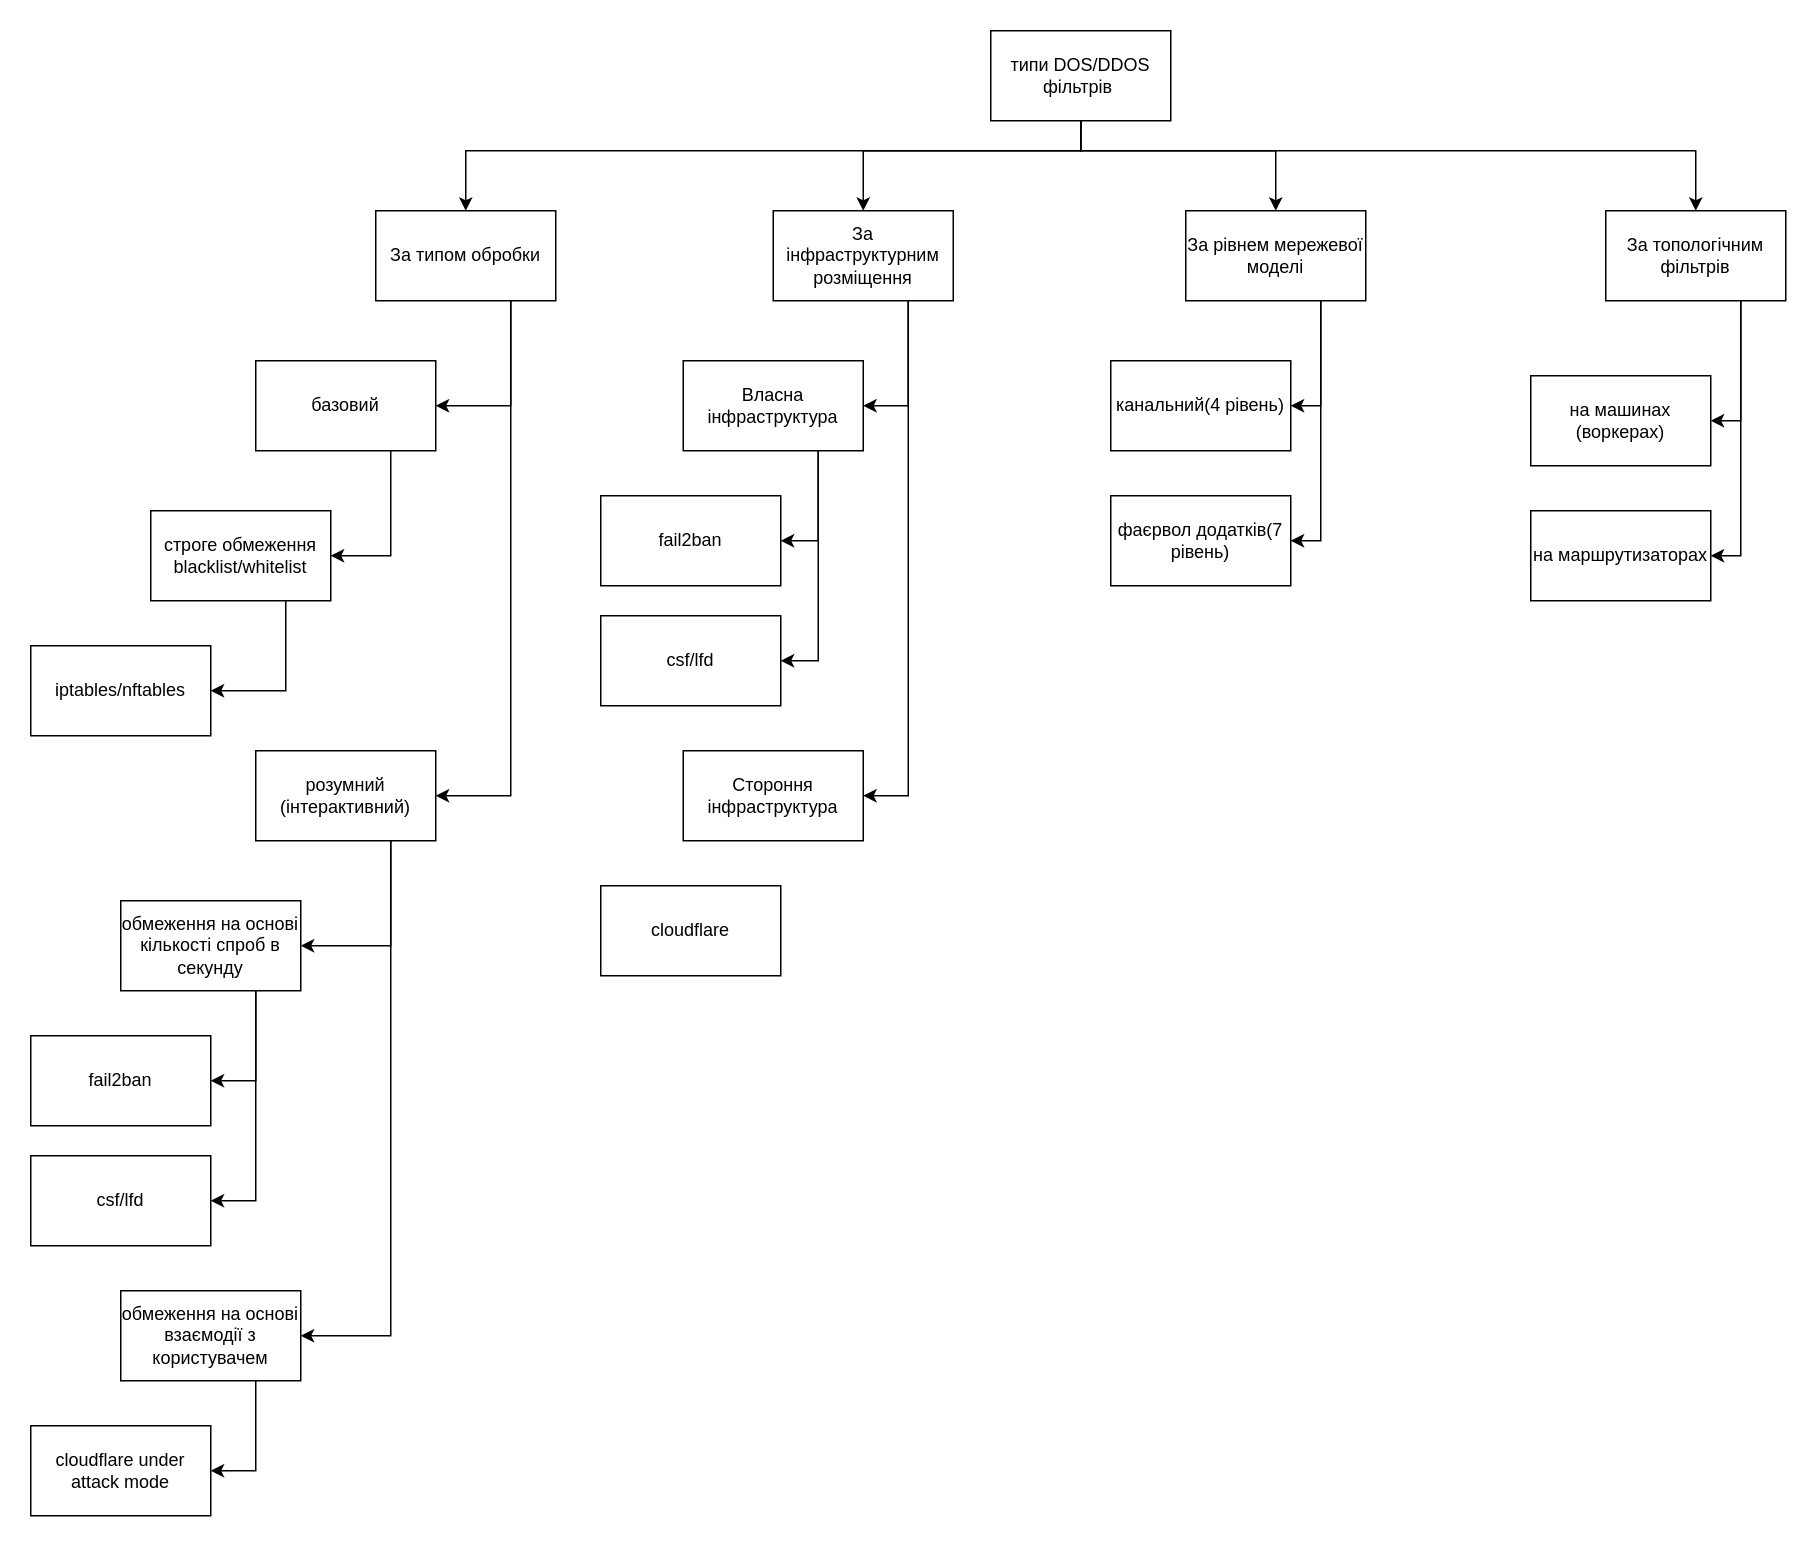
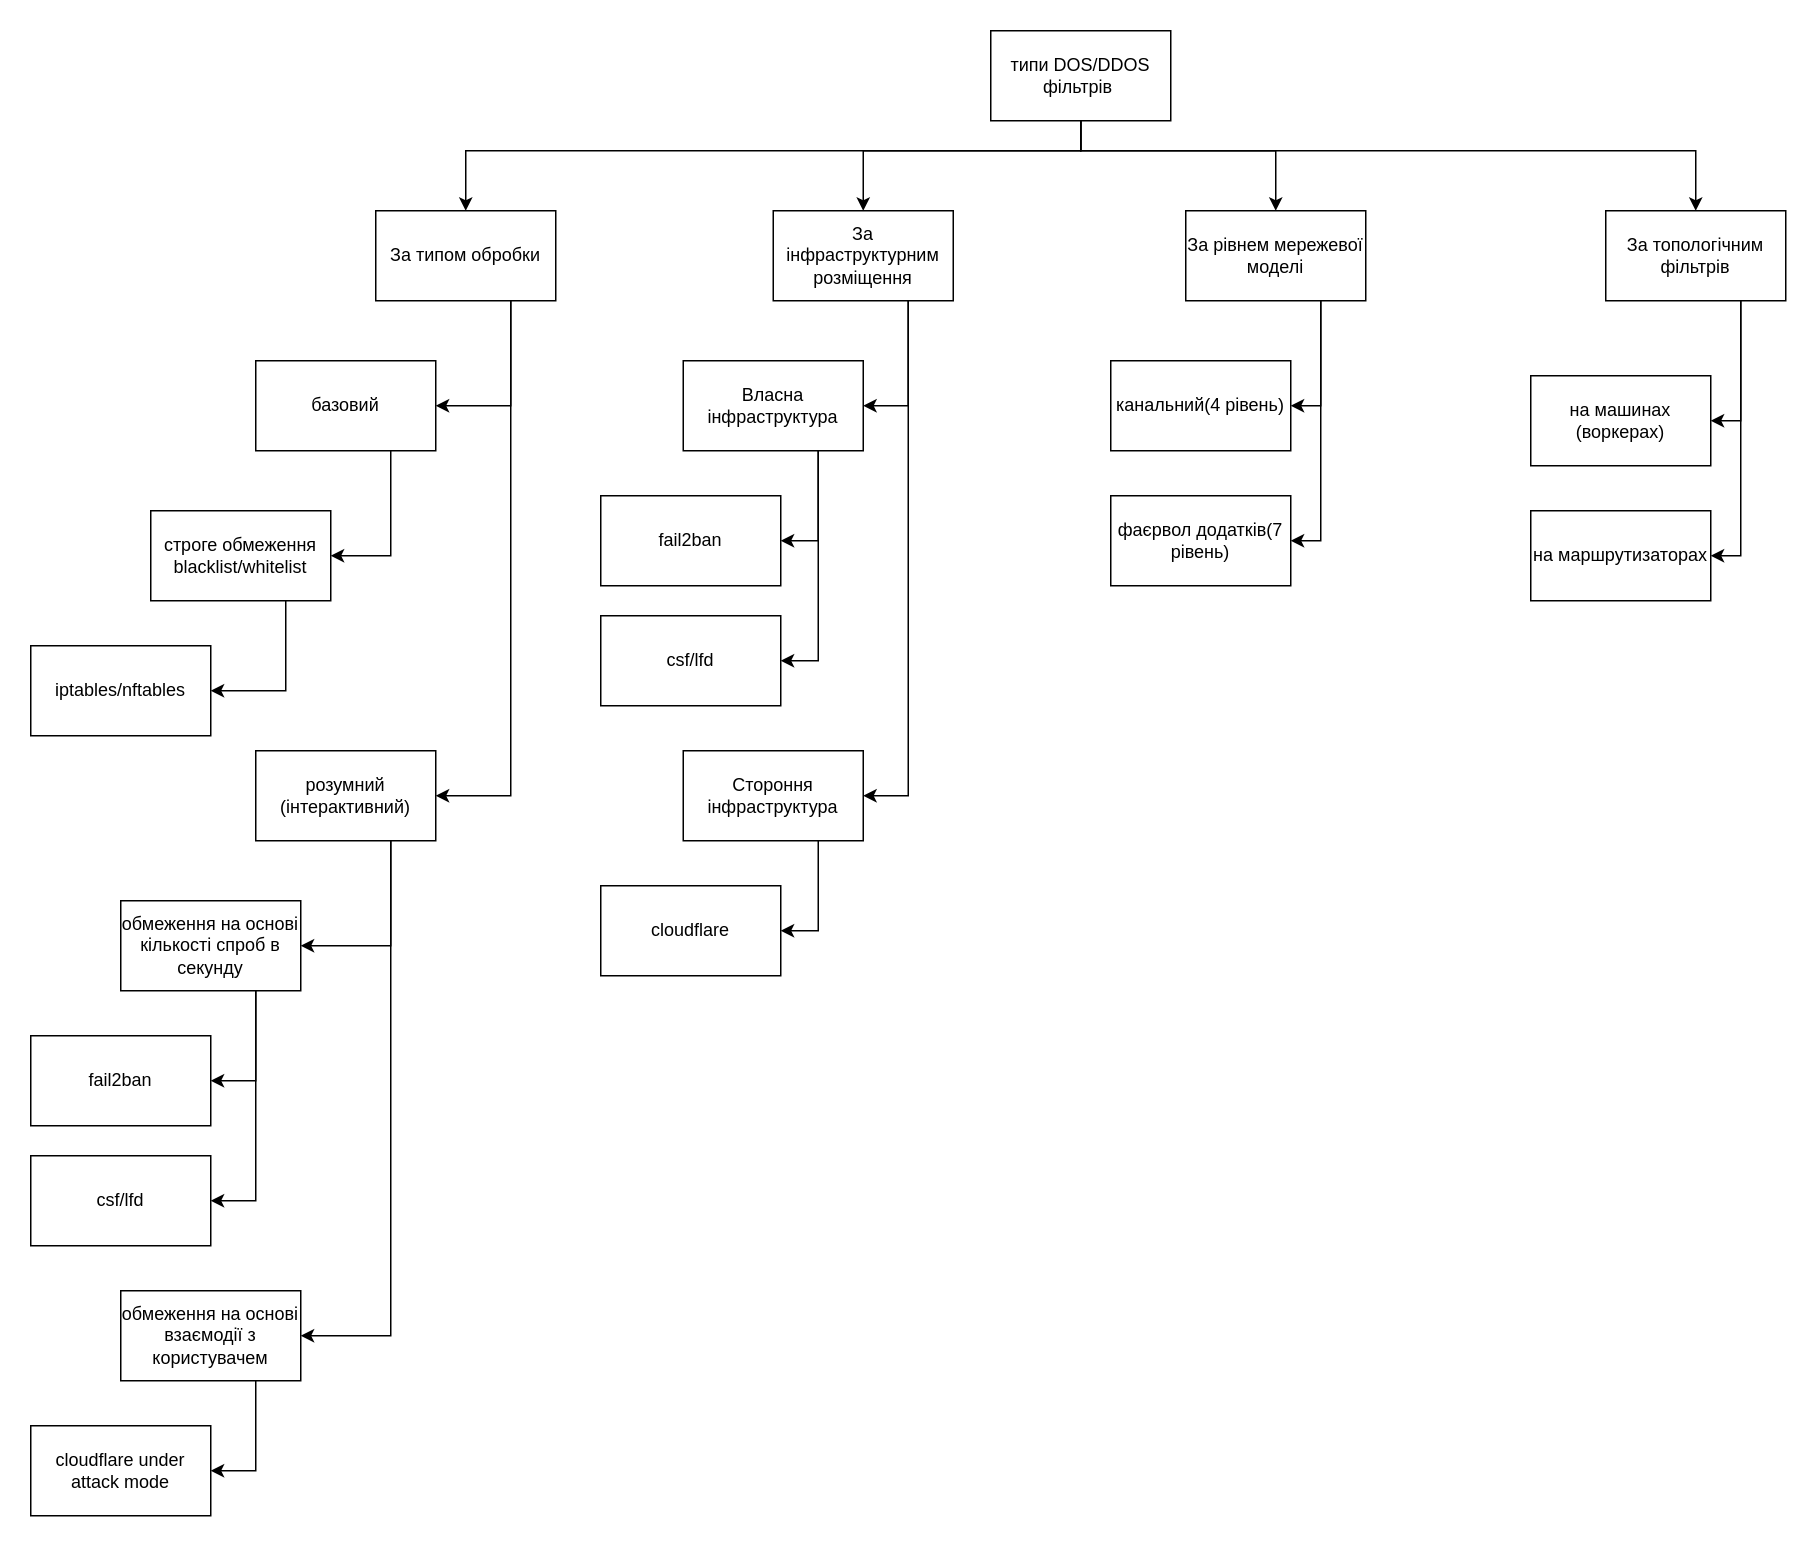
none -> (818, 899)
